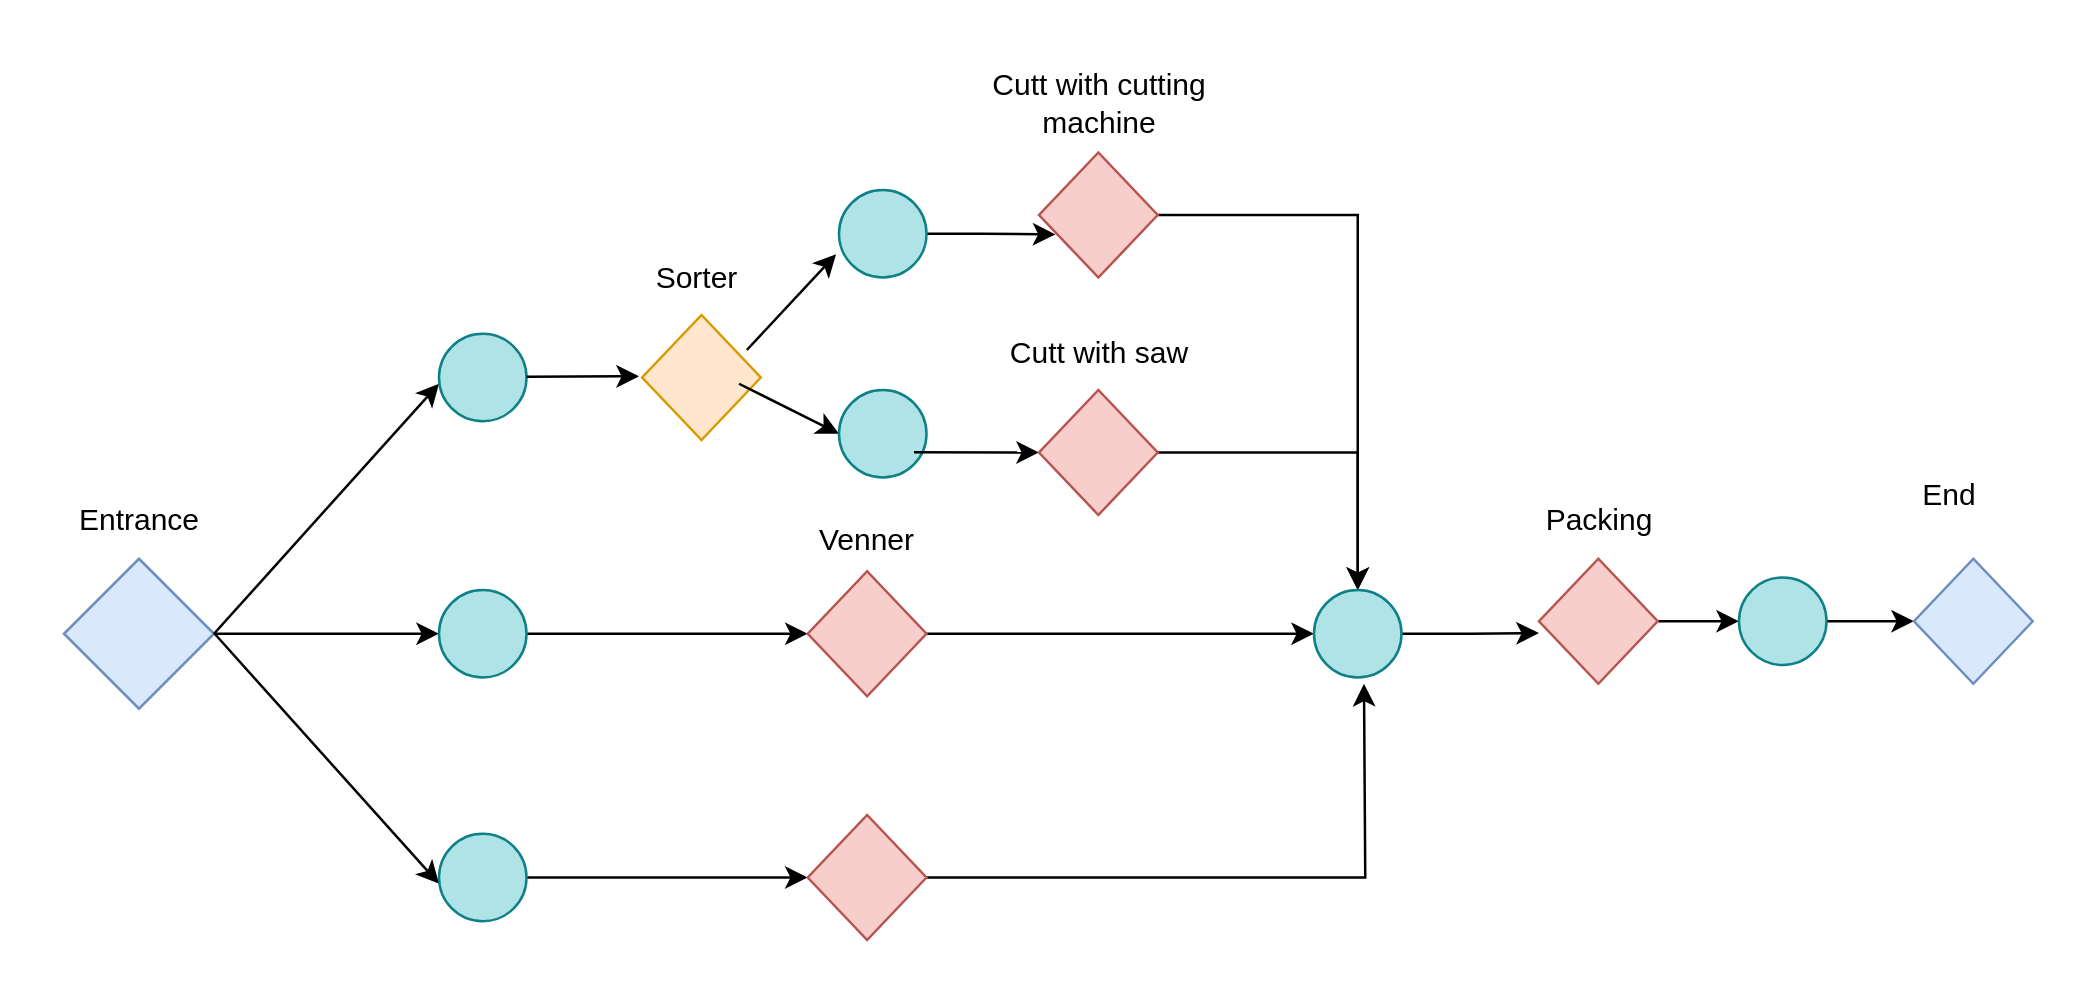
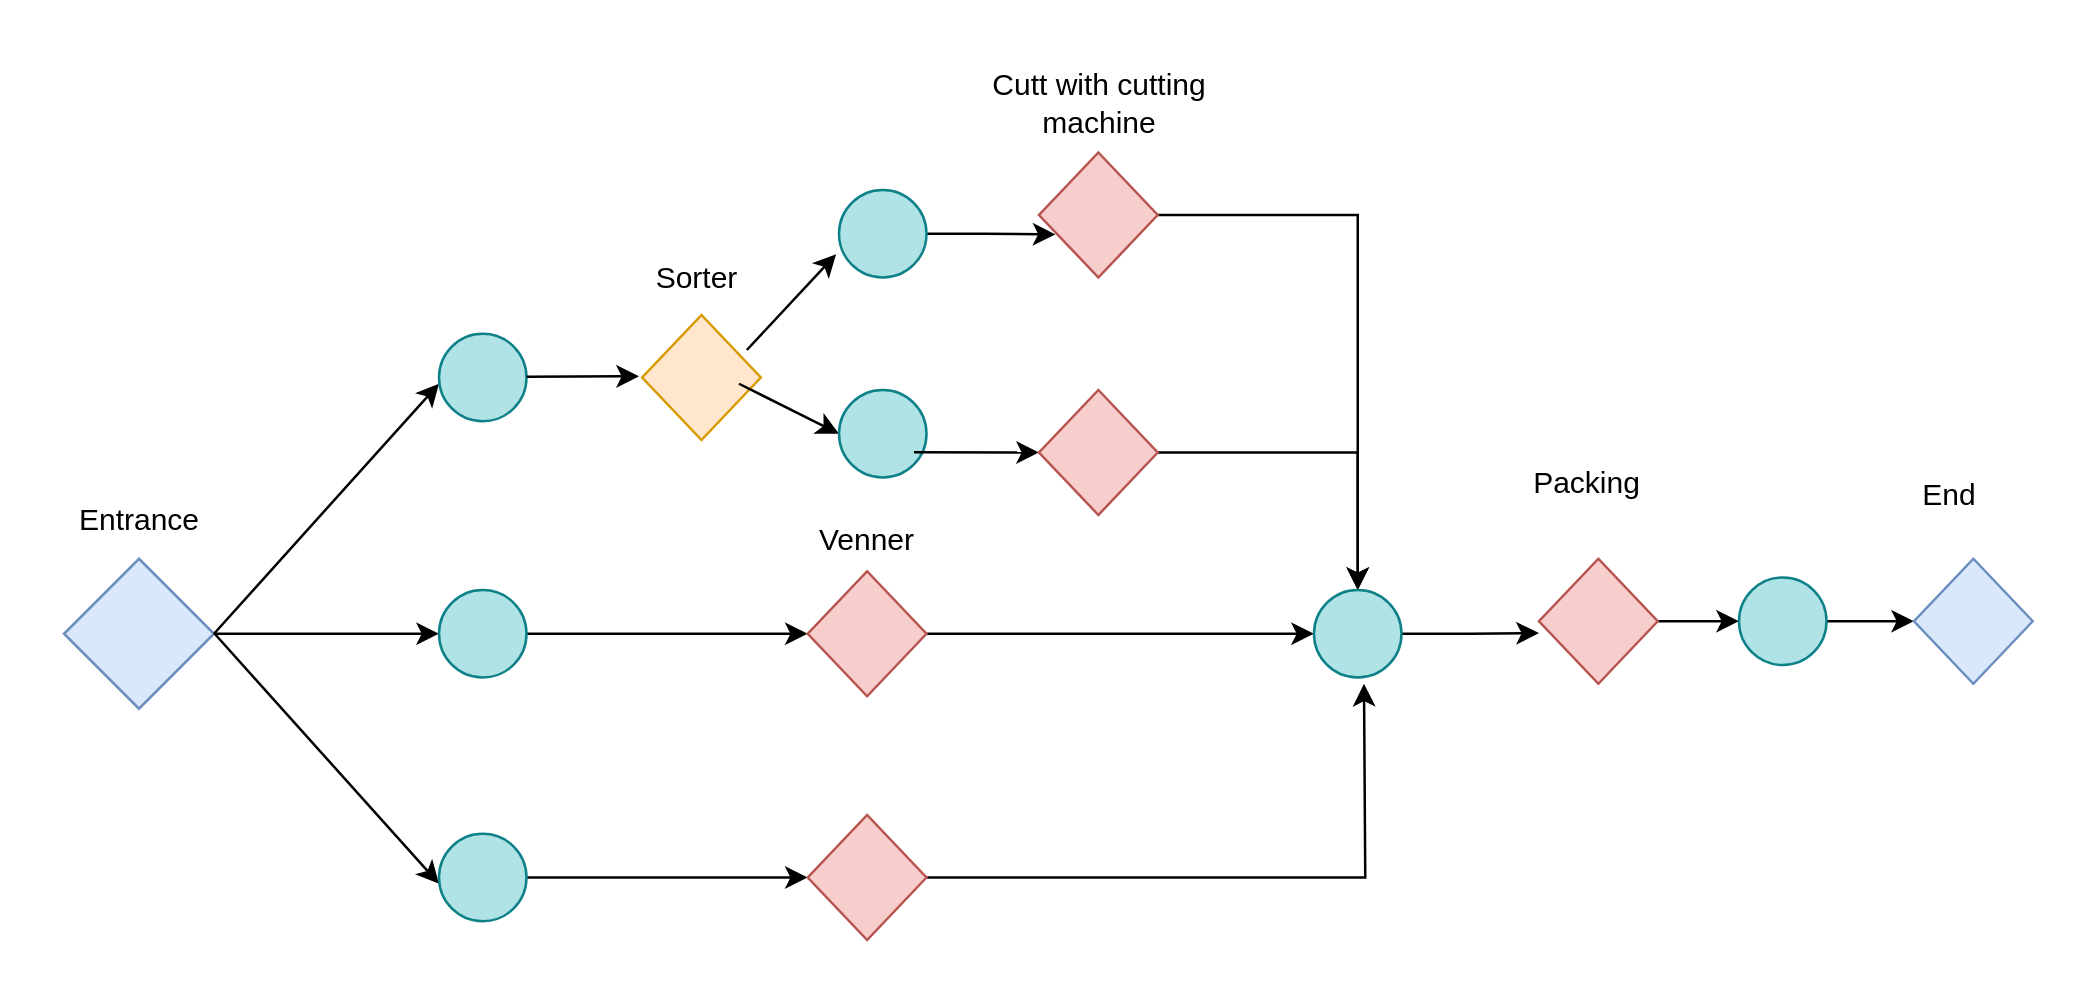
(1098, 353) -> none
(1598, 521) -> (1586, 484)
